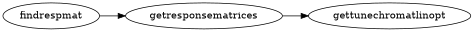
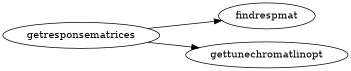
(109, 16) -> (181, 25)
